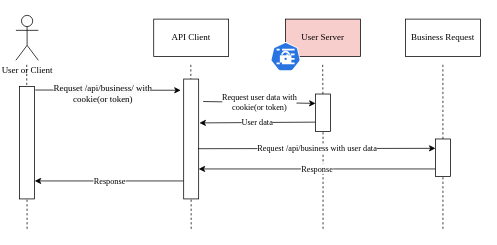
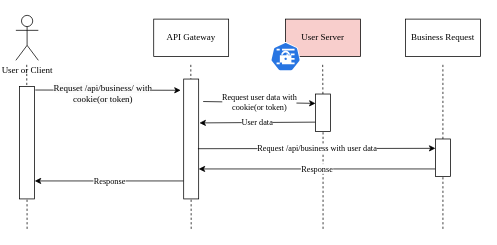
(191, 38) -> (191, 38)
